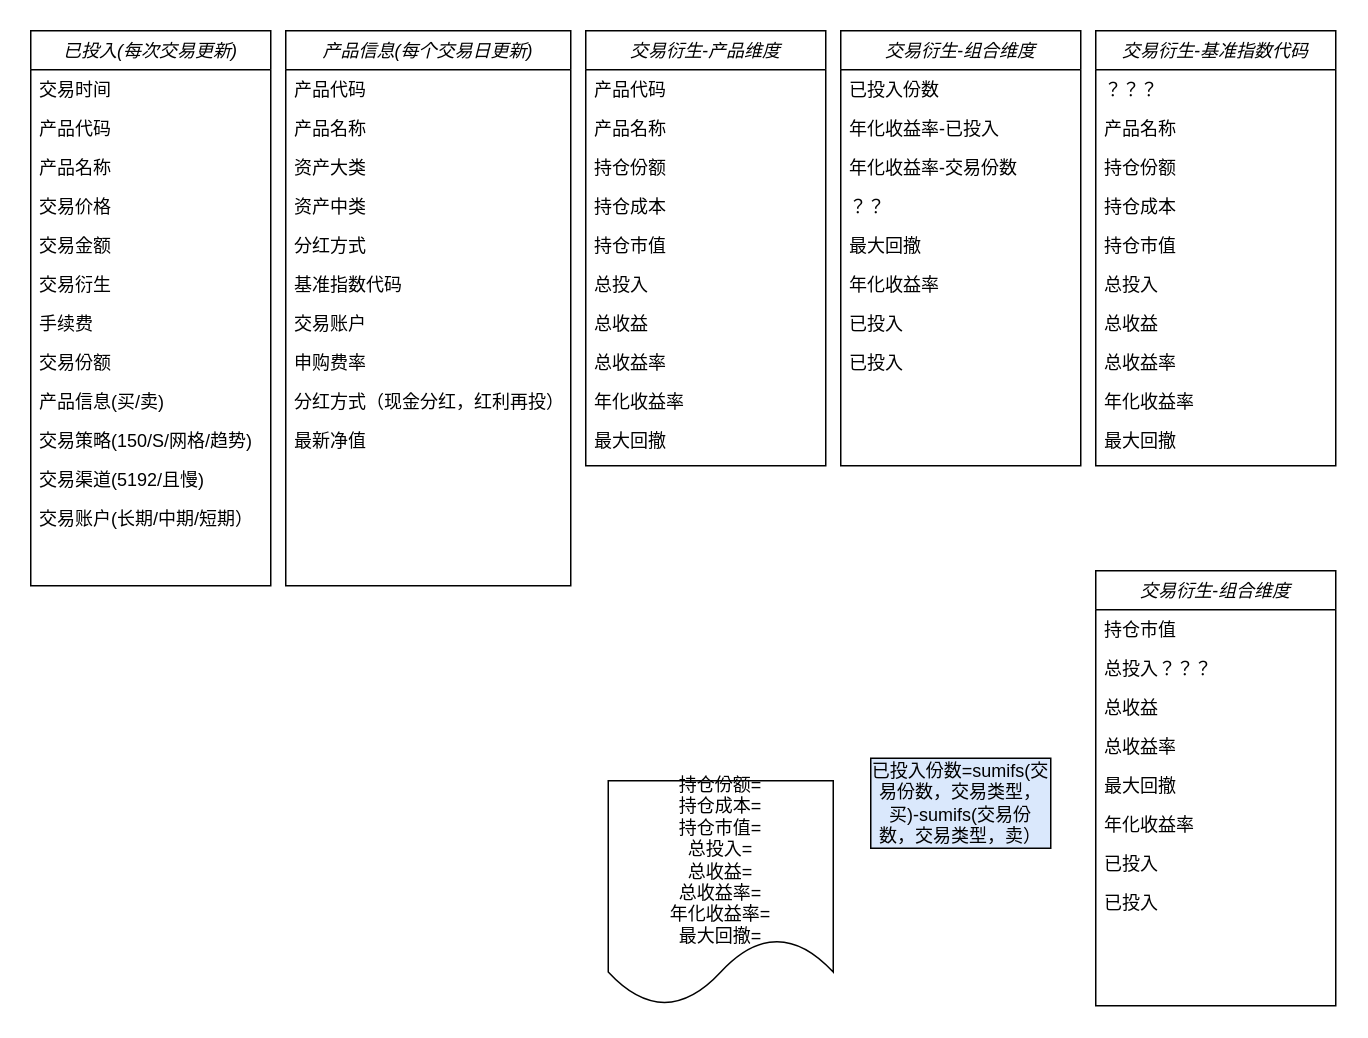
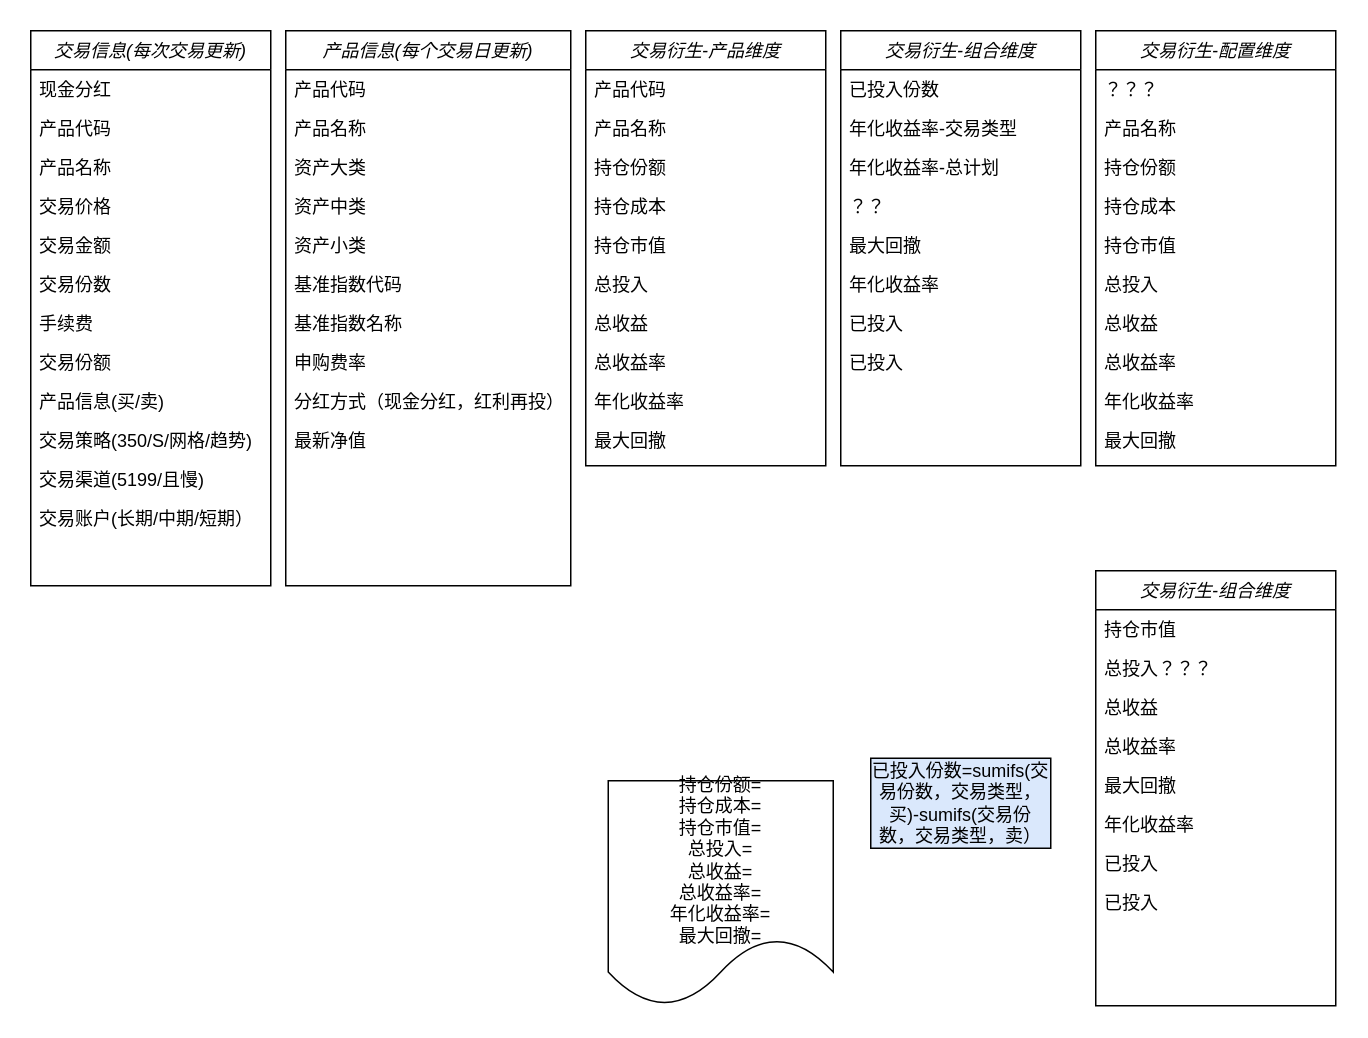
(150, 51) -> (150, 51)
(1215, 51) -> (1215, 51)
(75, 90) -> (75, 90)
(926, 129) -> (935, 129)
(935, 168) -> (926, 168)
(330, 246) -> (330, 246)
(75, 285) -> (75, 285)
(330, 324) -> (348, 324)
(156, 441) -> (156, 441)
(128, 480) -> (128, 480)
